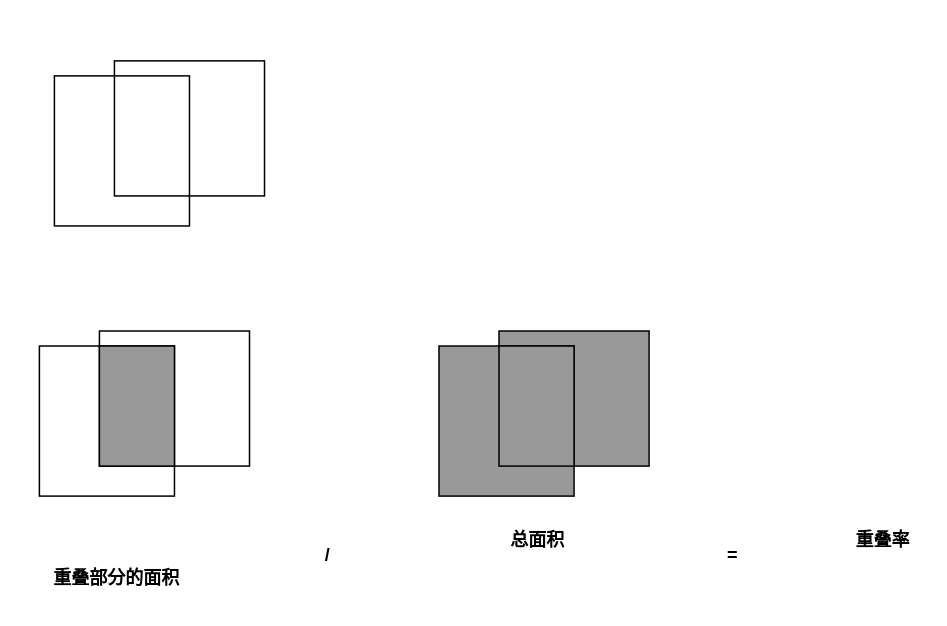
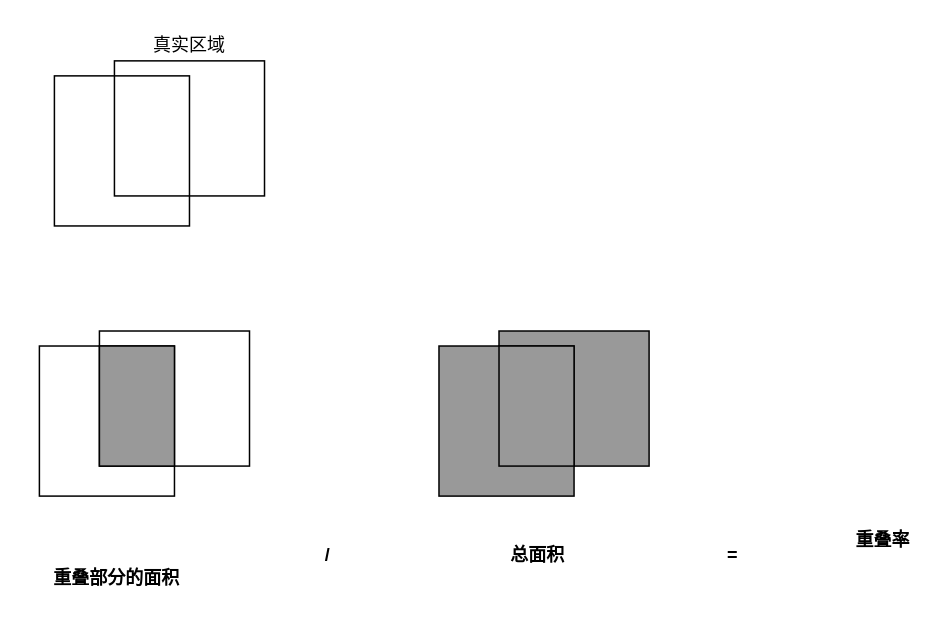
none -> (189, 46)
(538, 541) -> (538, 556)
